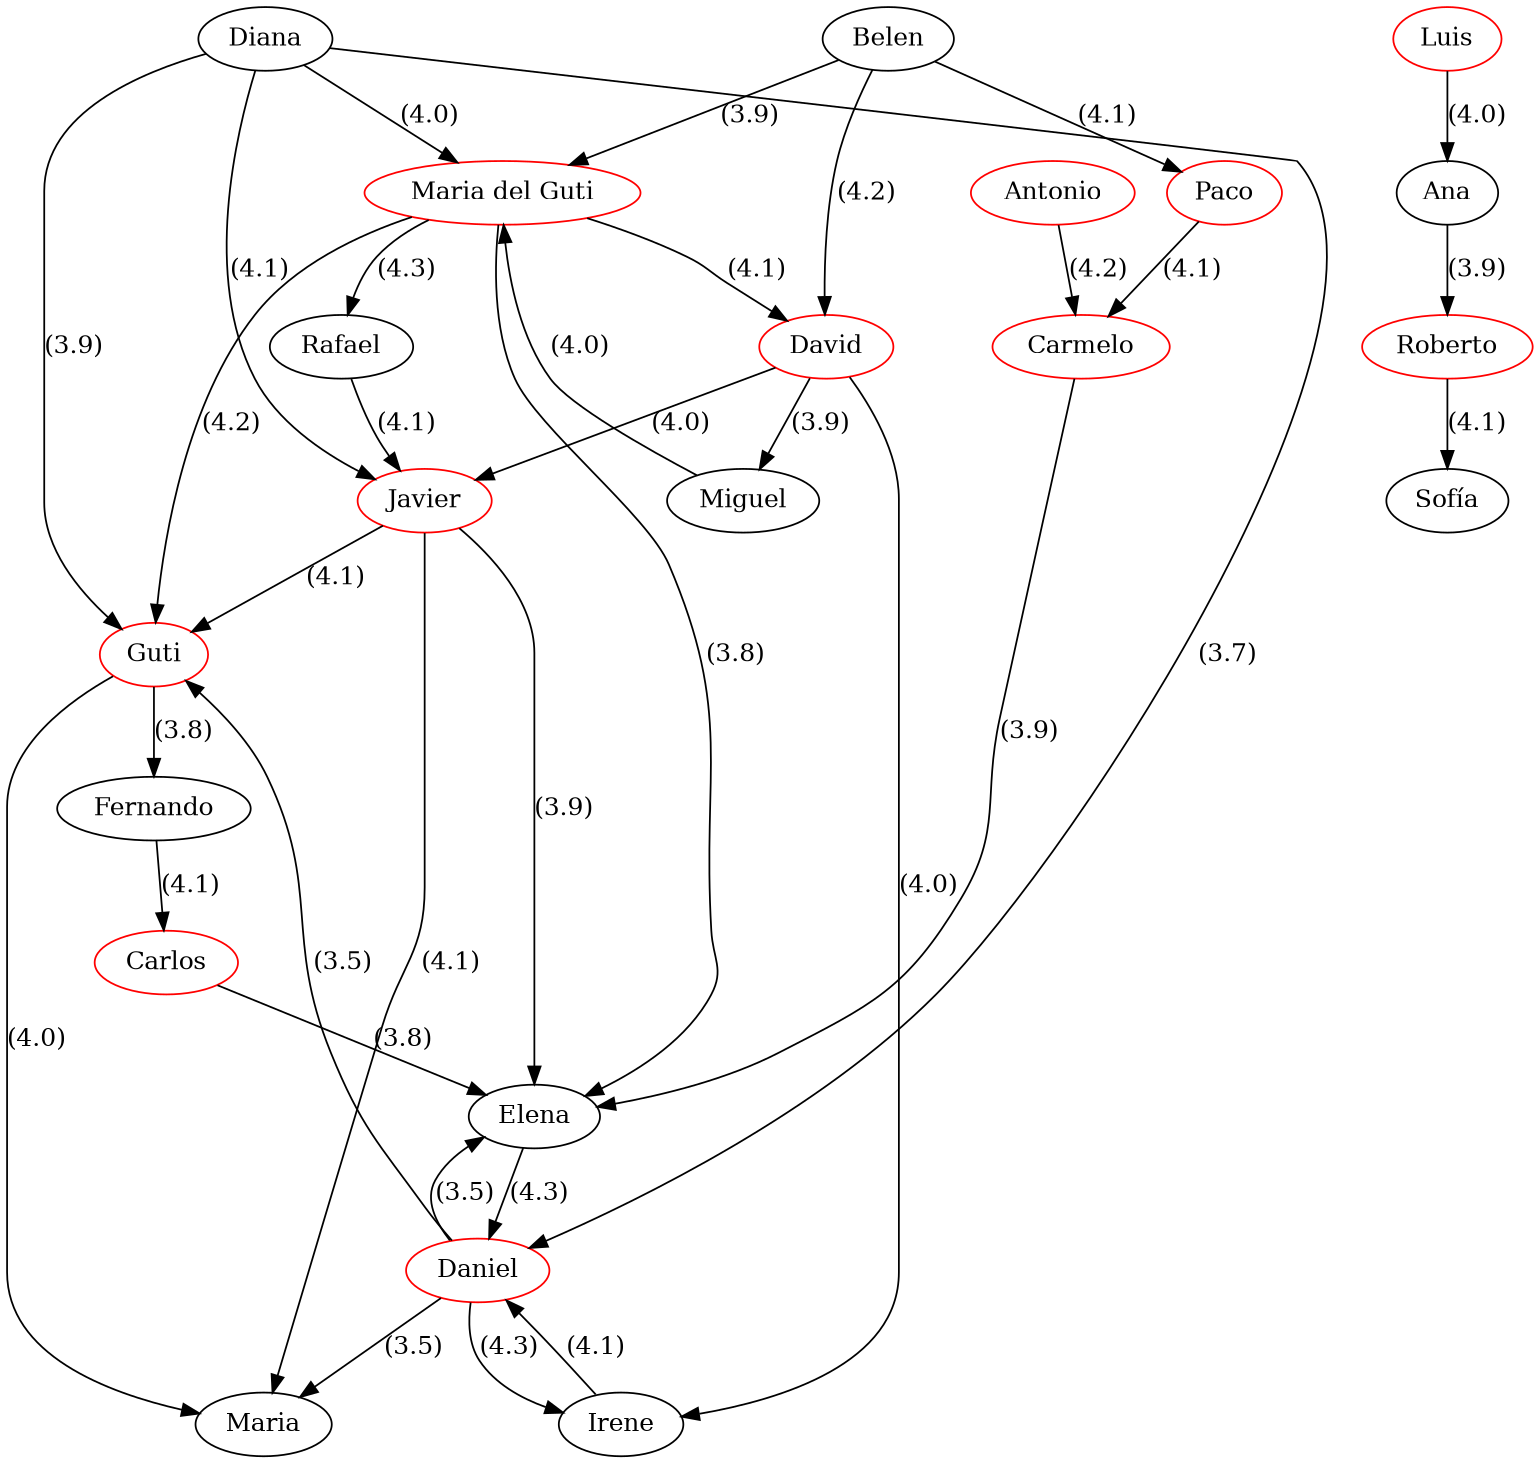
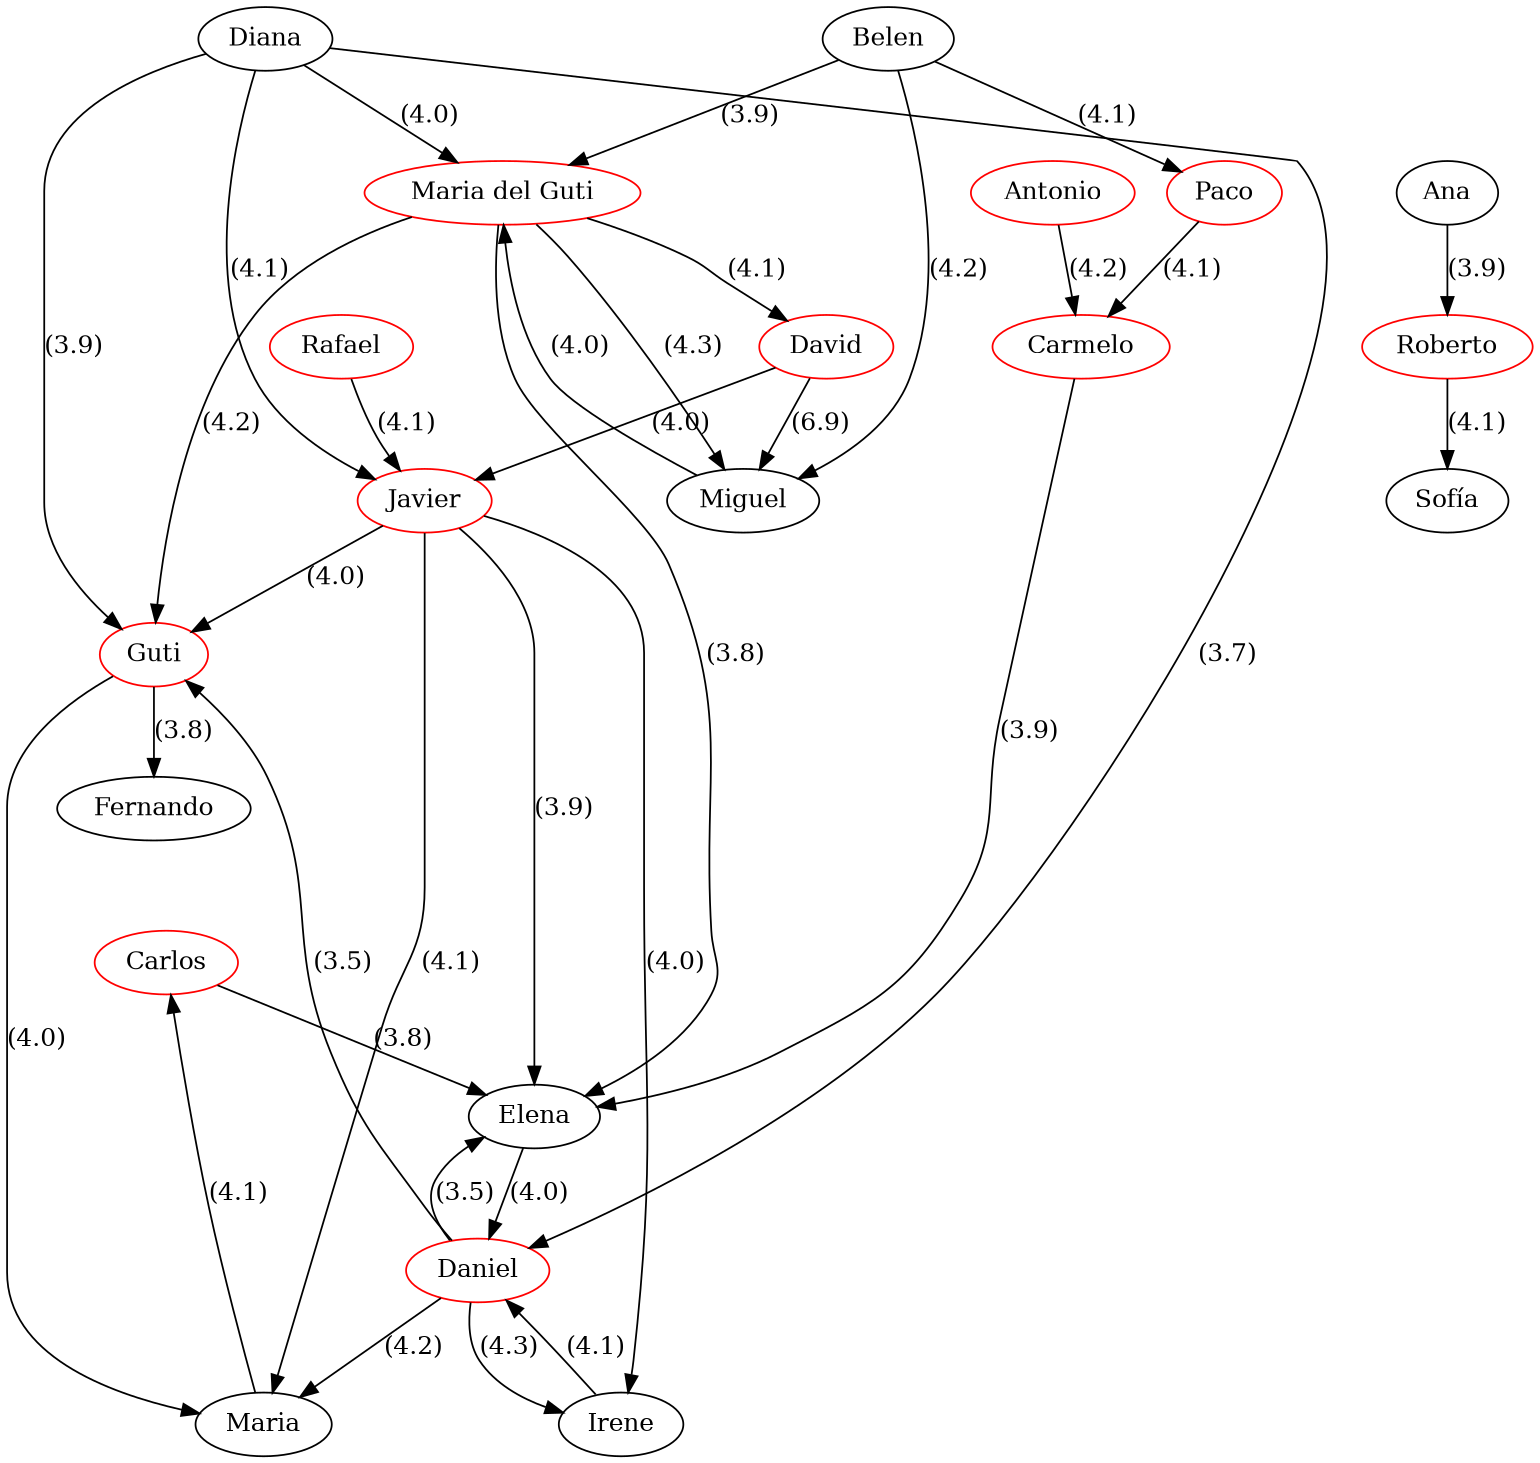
(1447, 39) -> none
(833, 180) -> (927, 292)
(382, 251) -> (631, 335)
(342, 347) -> (342, 347)
(821, 424) -> (821, 424)
(336, 578) -> (336, 578)
(159, 877) -> (208, 1204)
(899, 951) -> (644, 902)
(540, 1193) -> (540, 1193)
(414, 1347) -> (414, 1347)
